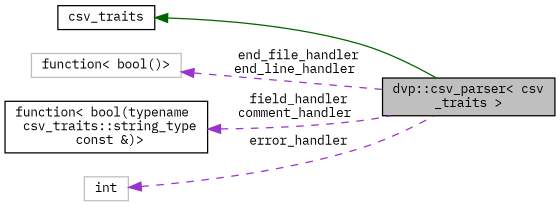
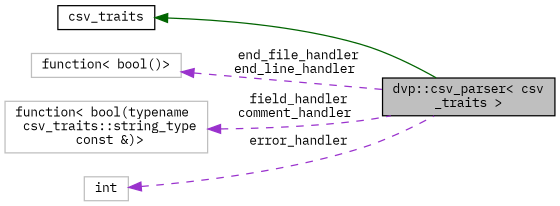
(106, 127) -> (106, 127)
